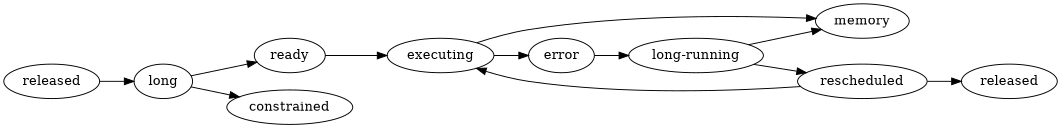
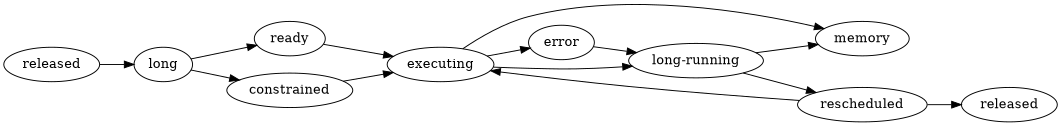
none -> (558, 69)
none -> (363, 78)
